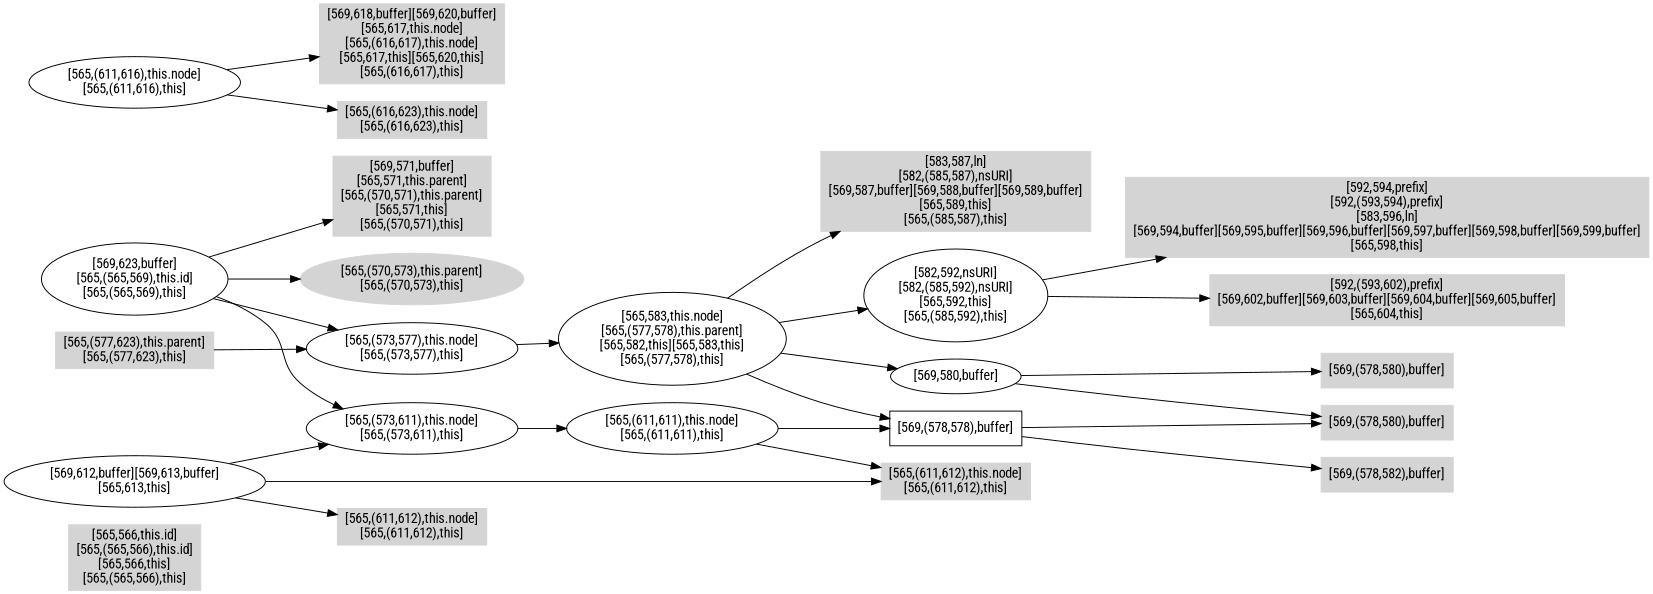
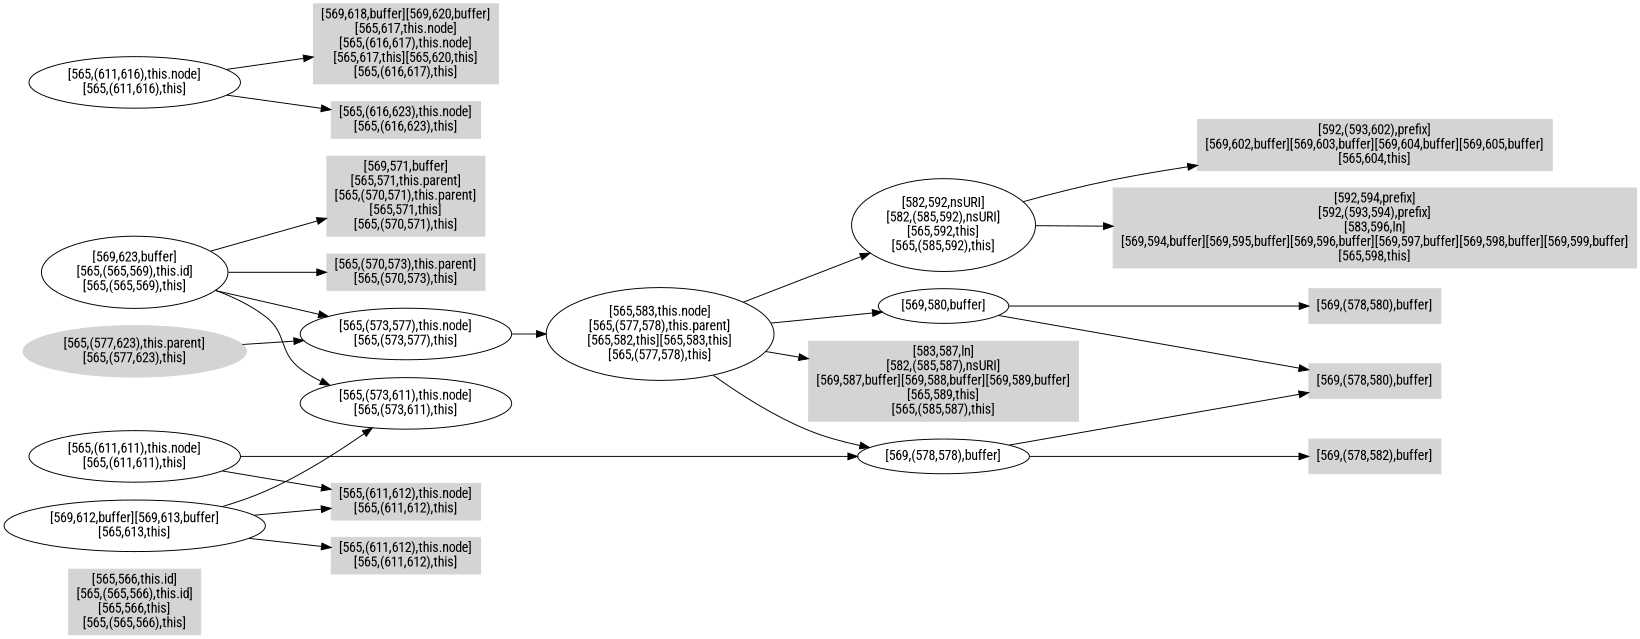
(412, 279) -> (406, 272)
(135, 350) -> (135, 351)
(537, 428) -> none
(956, 428) -> (944, 456)
